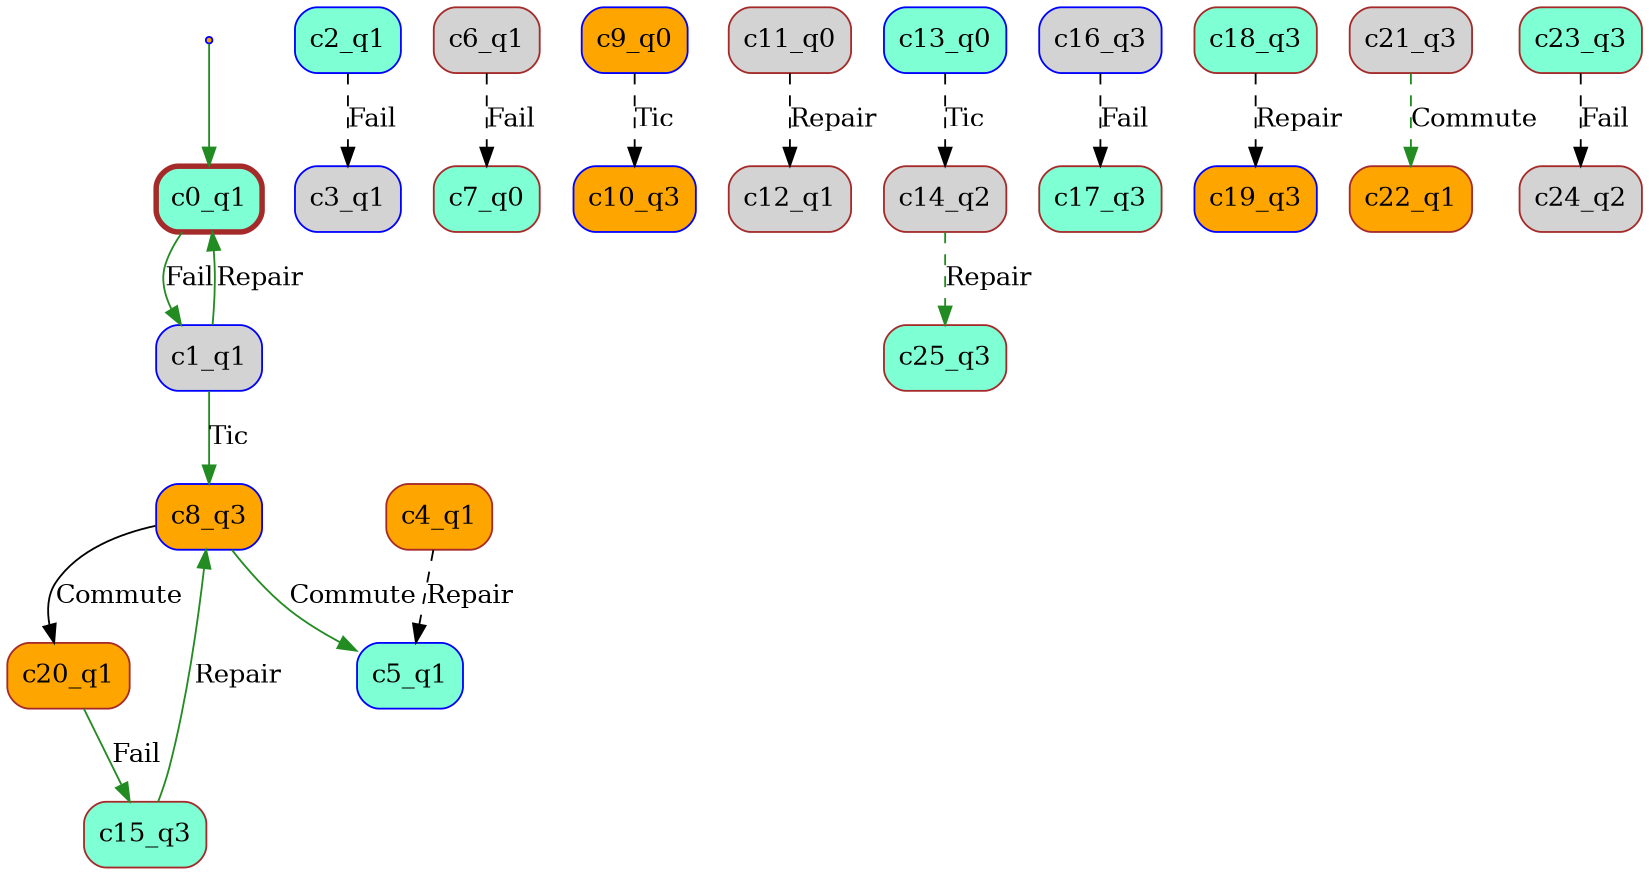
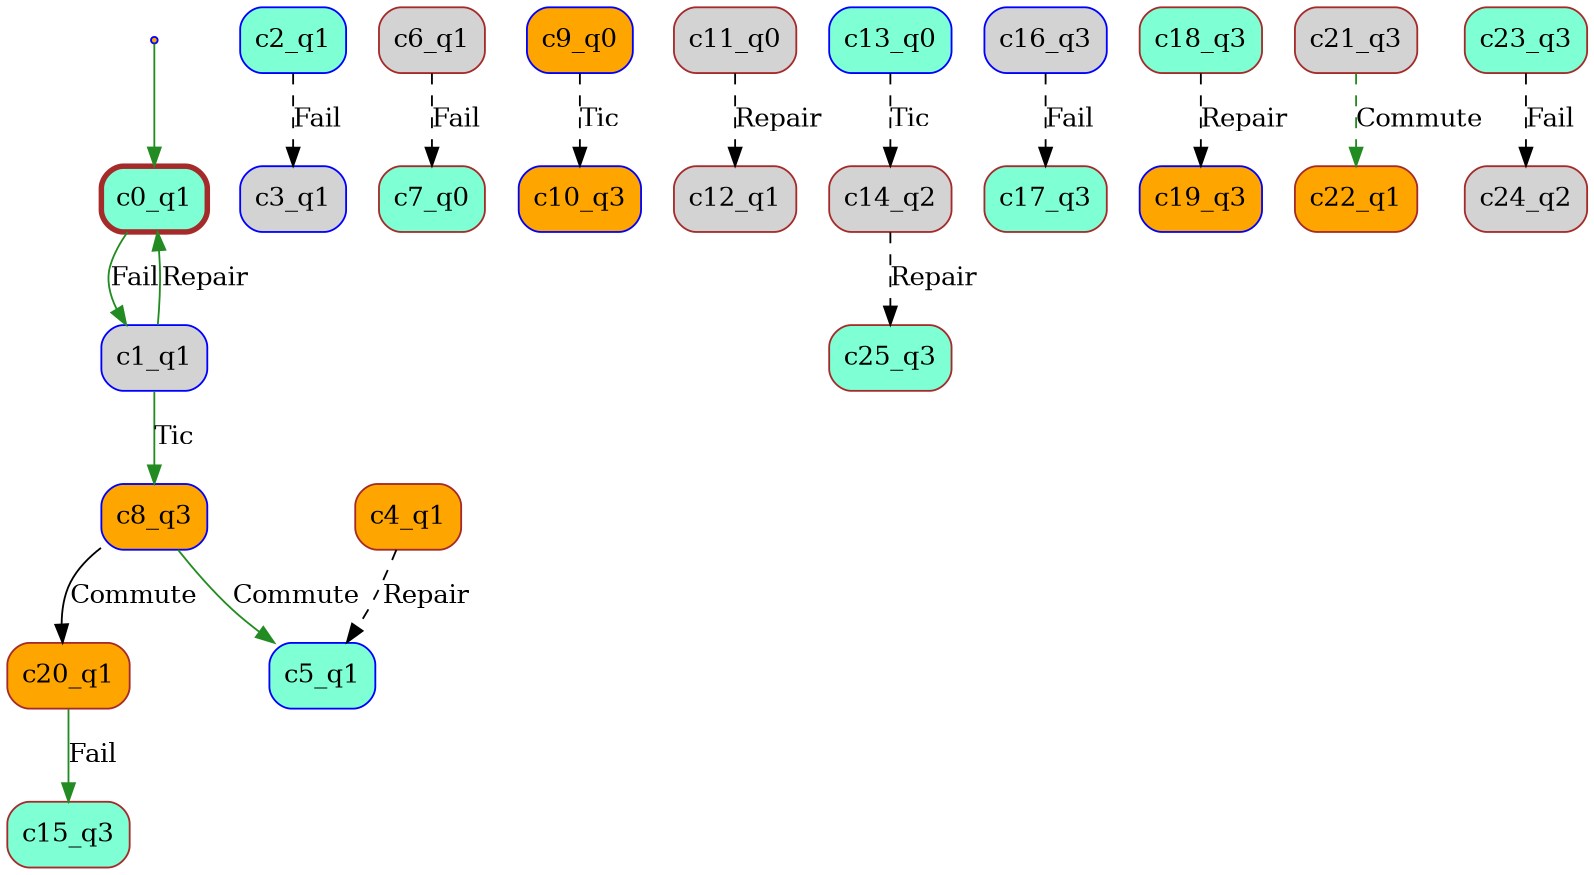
(945, 269) -> (890, 269)
(187, 686) -> none
